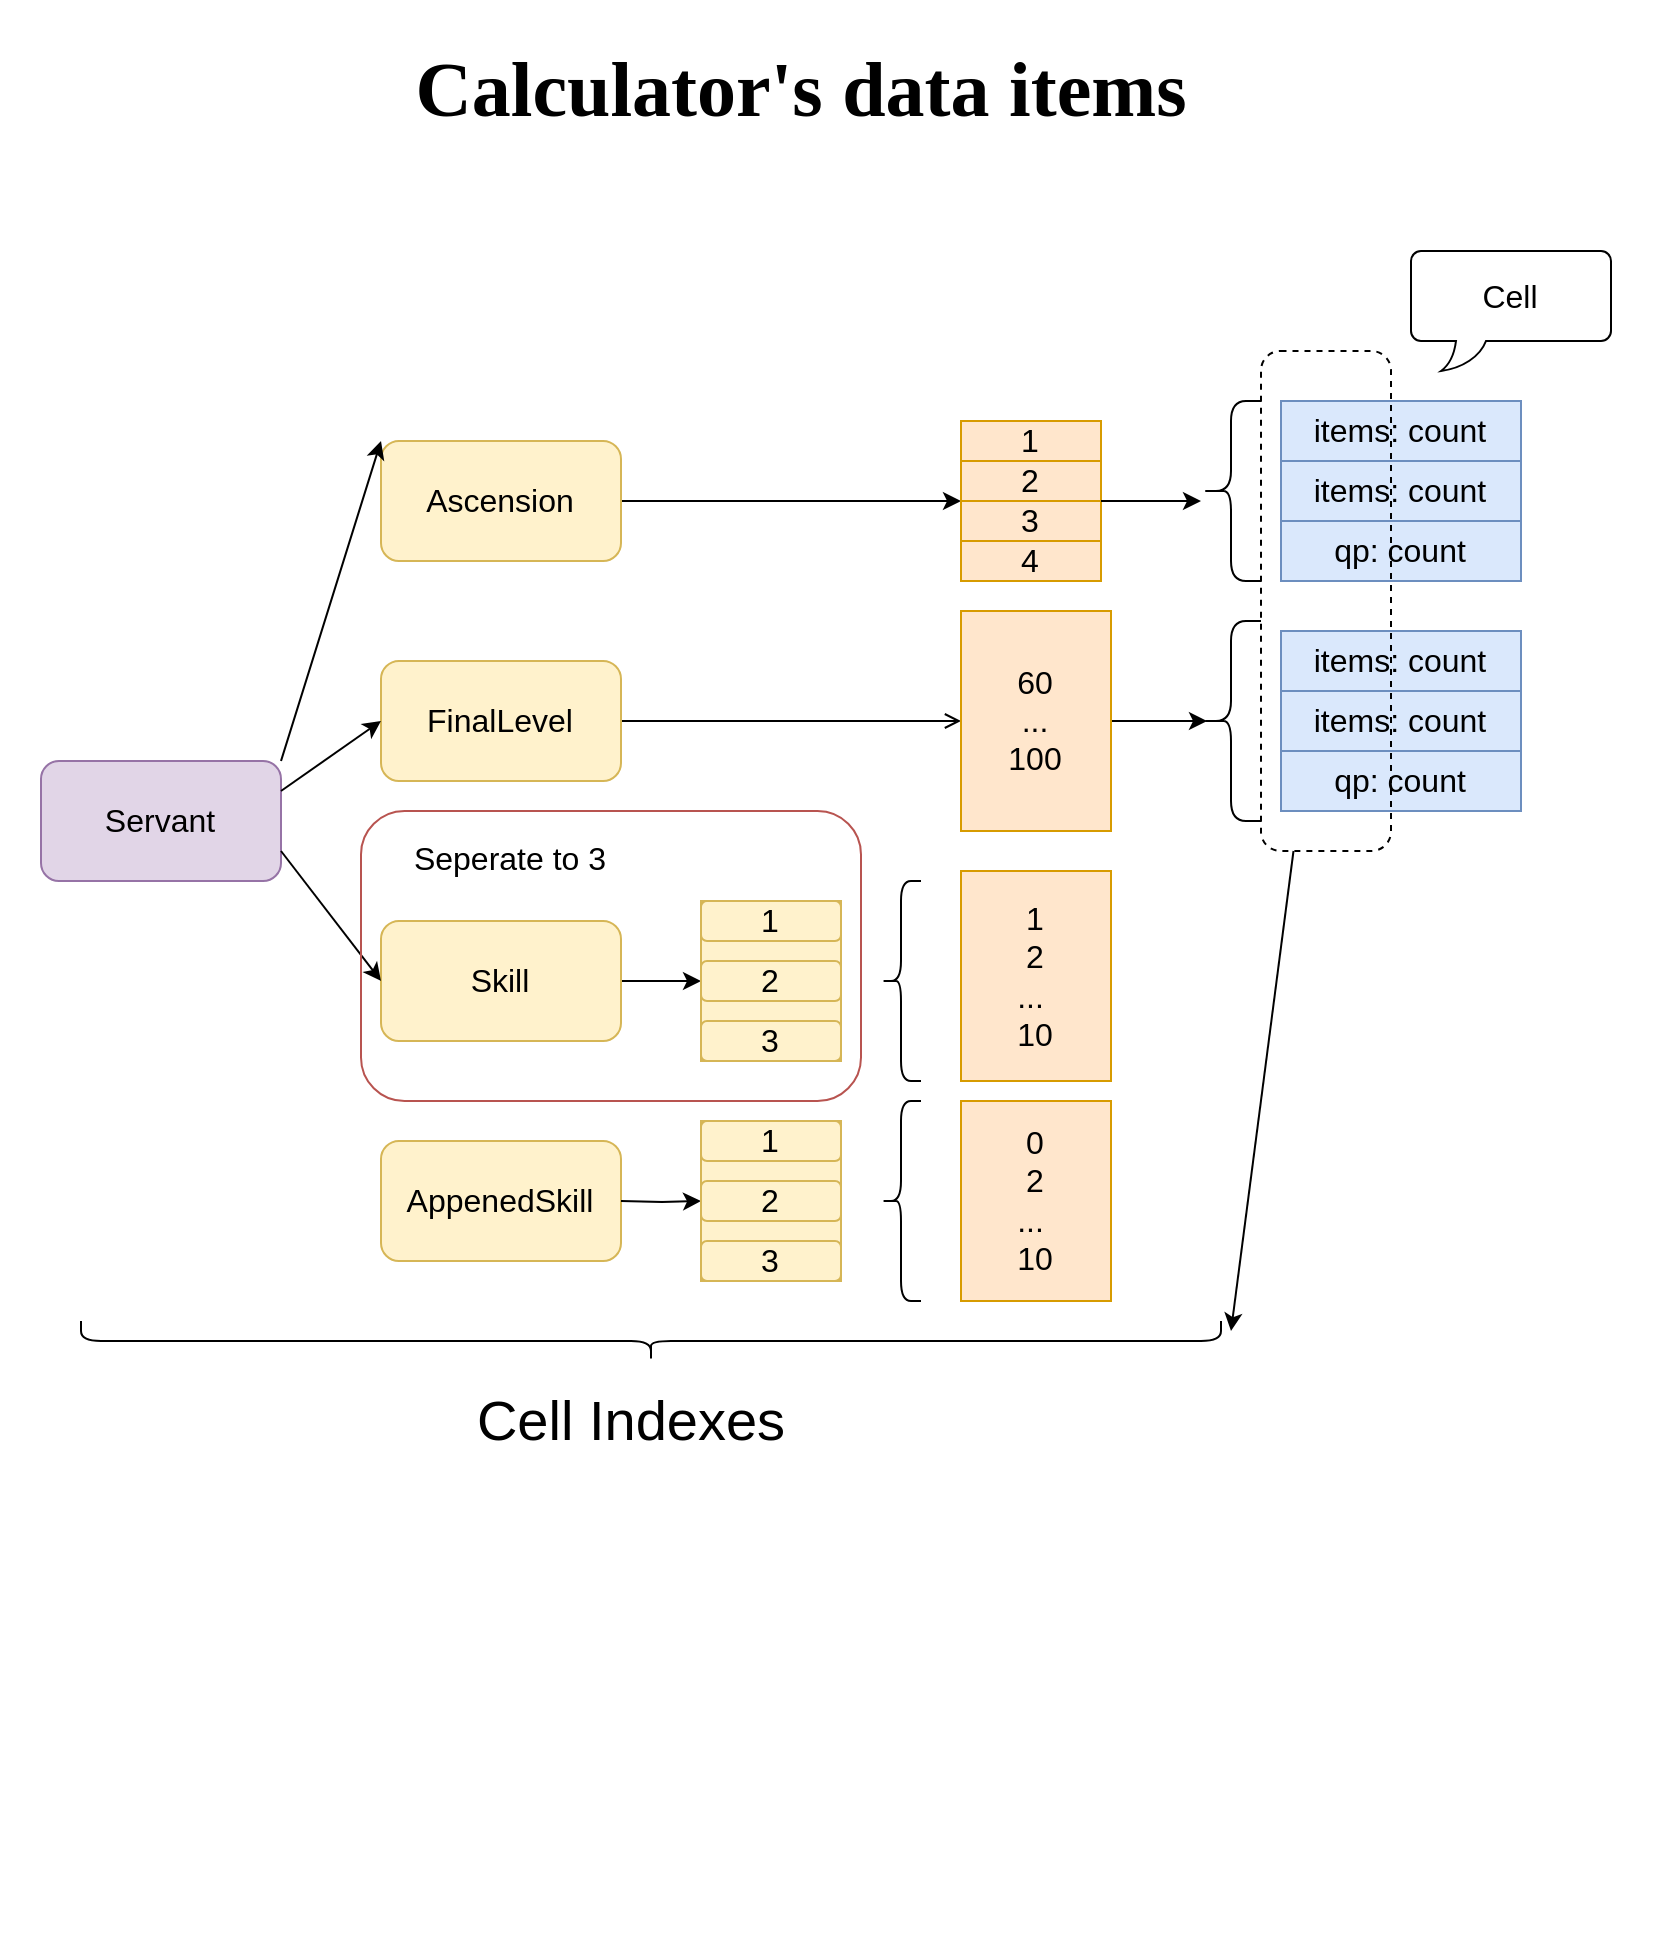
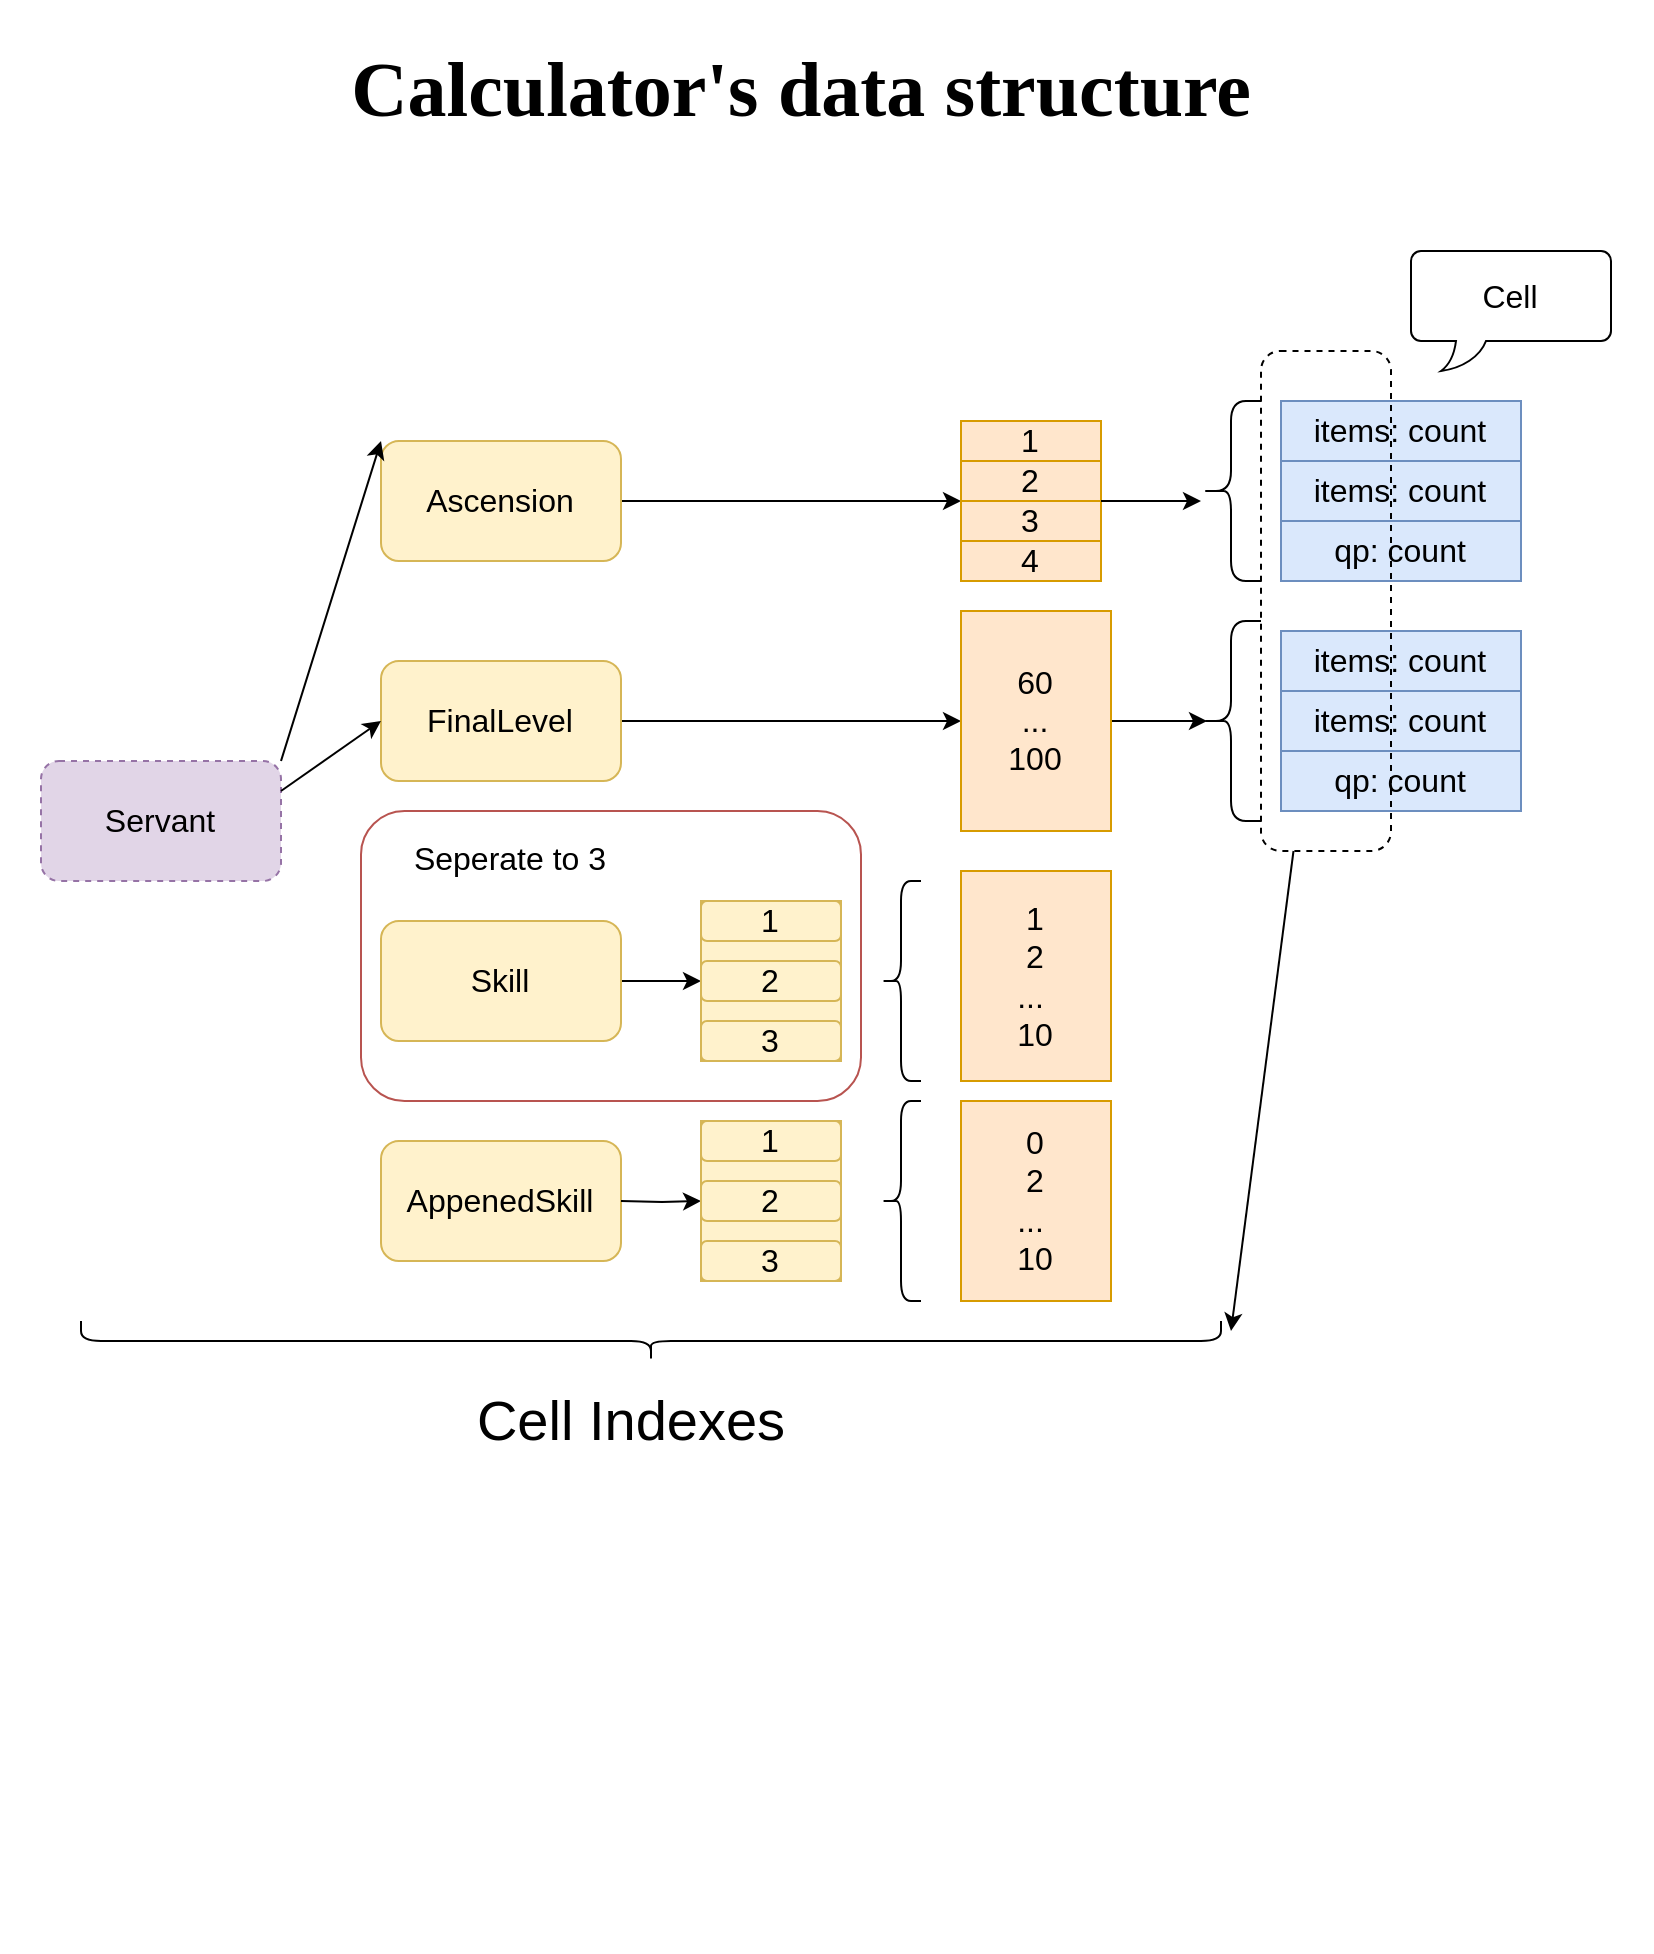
(802, 91) -> (802, 91)
(949, 721) -> (946, 721)
(161, 821) -> (161, 821)
(327, 911) -> none
